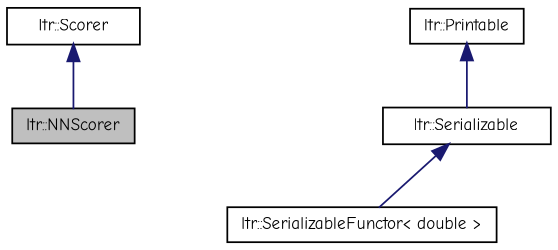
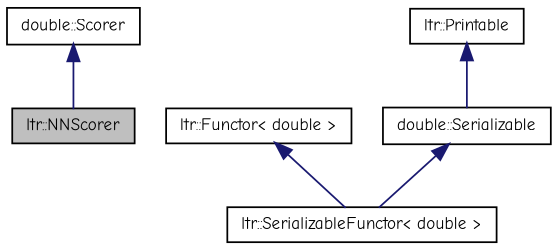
(73, 26) -> (73, 26)
none -> (259, 126)
(467, 126) -> (467, 126)
